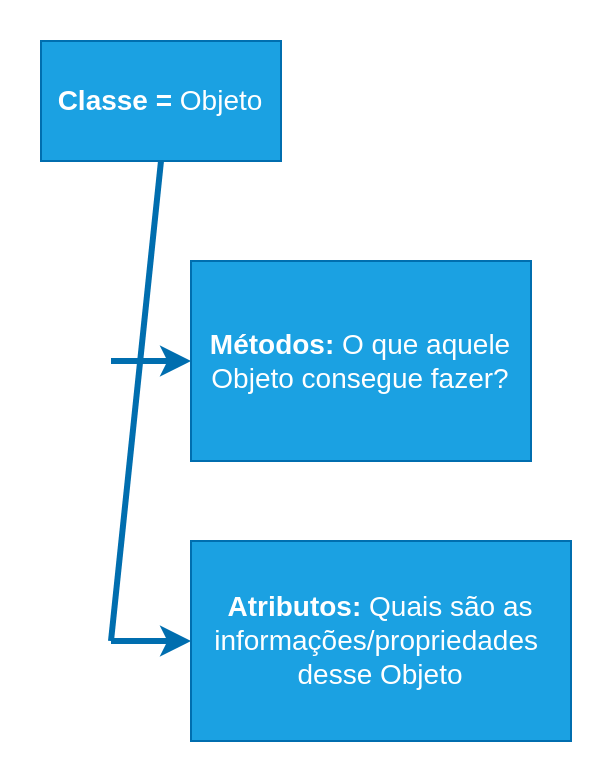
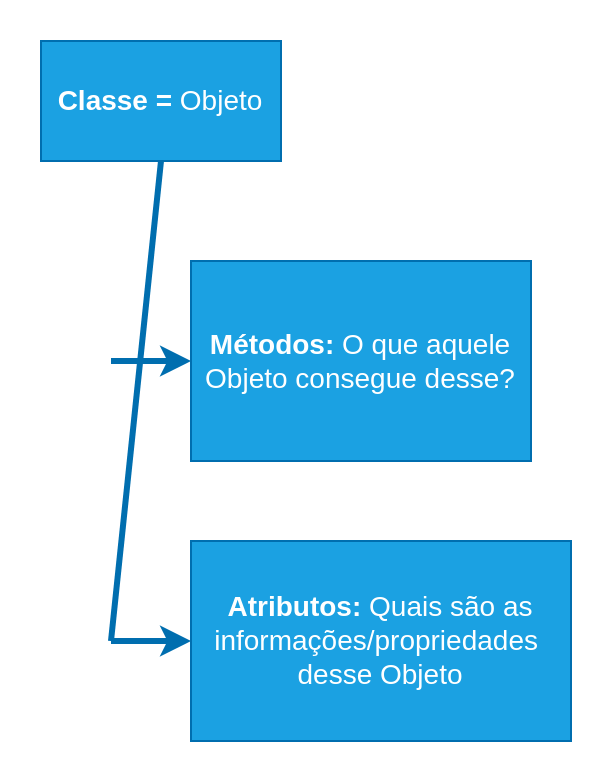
(361, 361) -> (361, 361)
